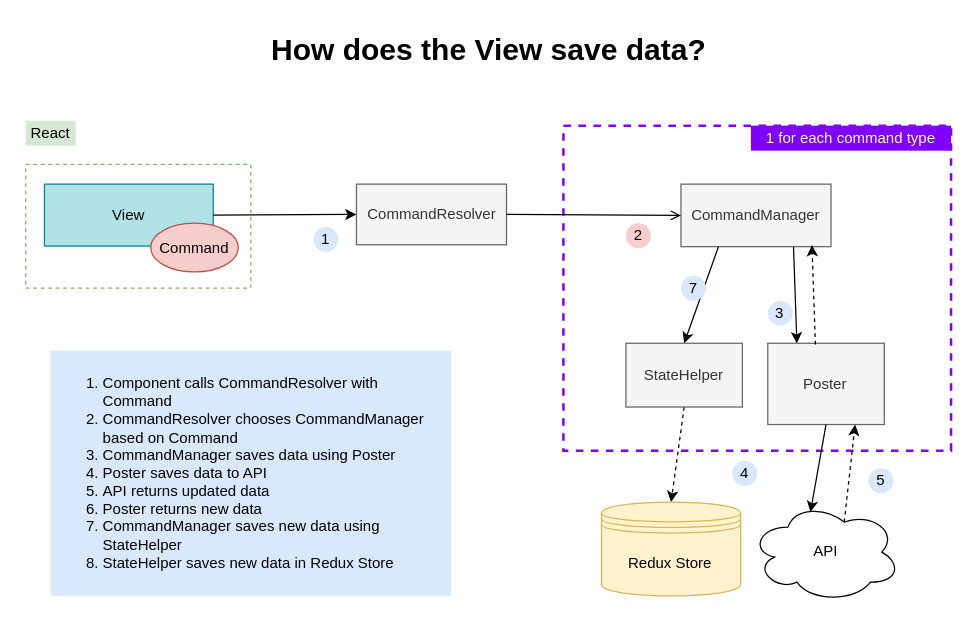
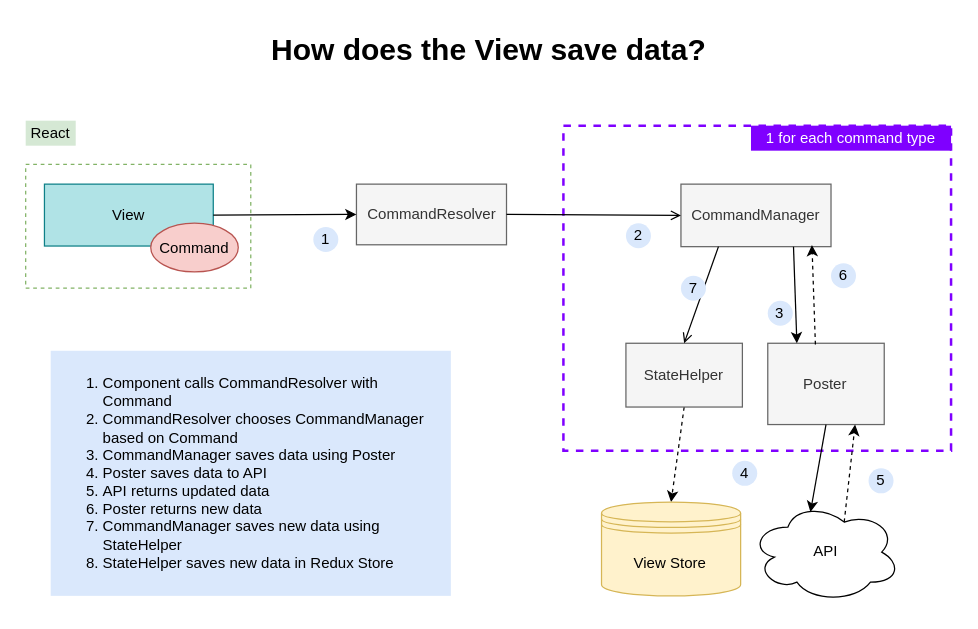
(638, 236) -> (638, 236)
none -> (843, 276)
(687, 334) -> (686, 337)
(670, 563) -> (670, 563)
